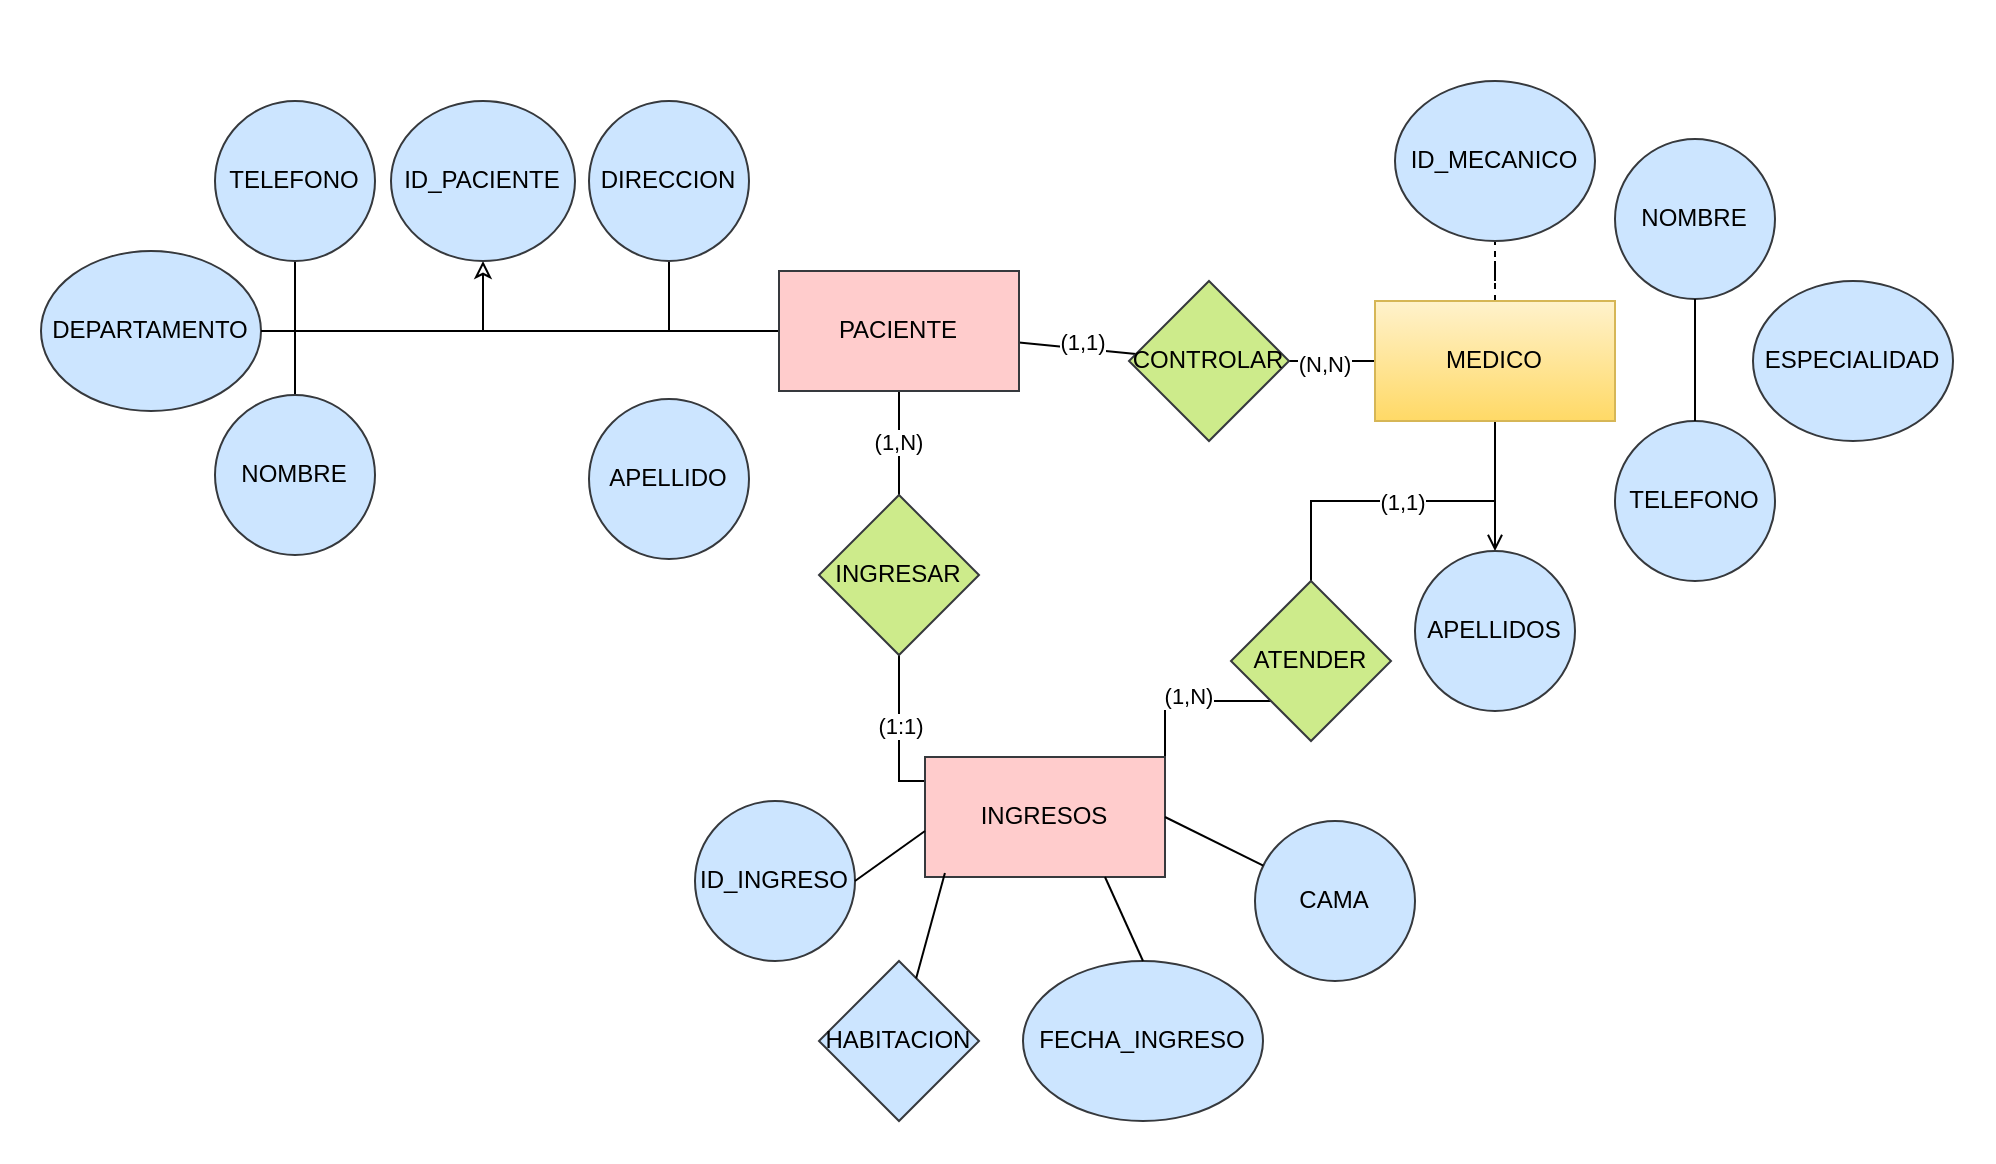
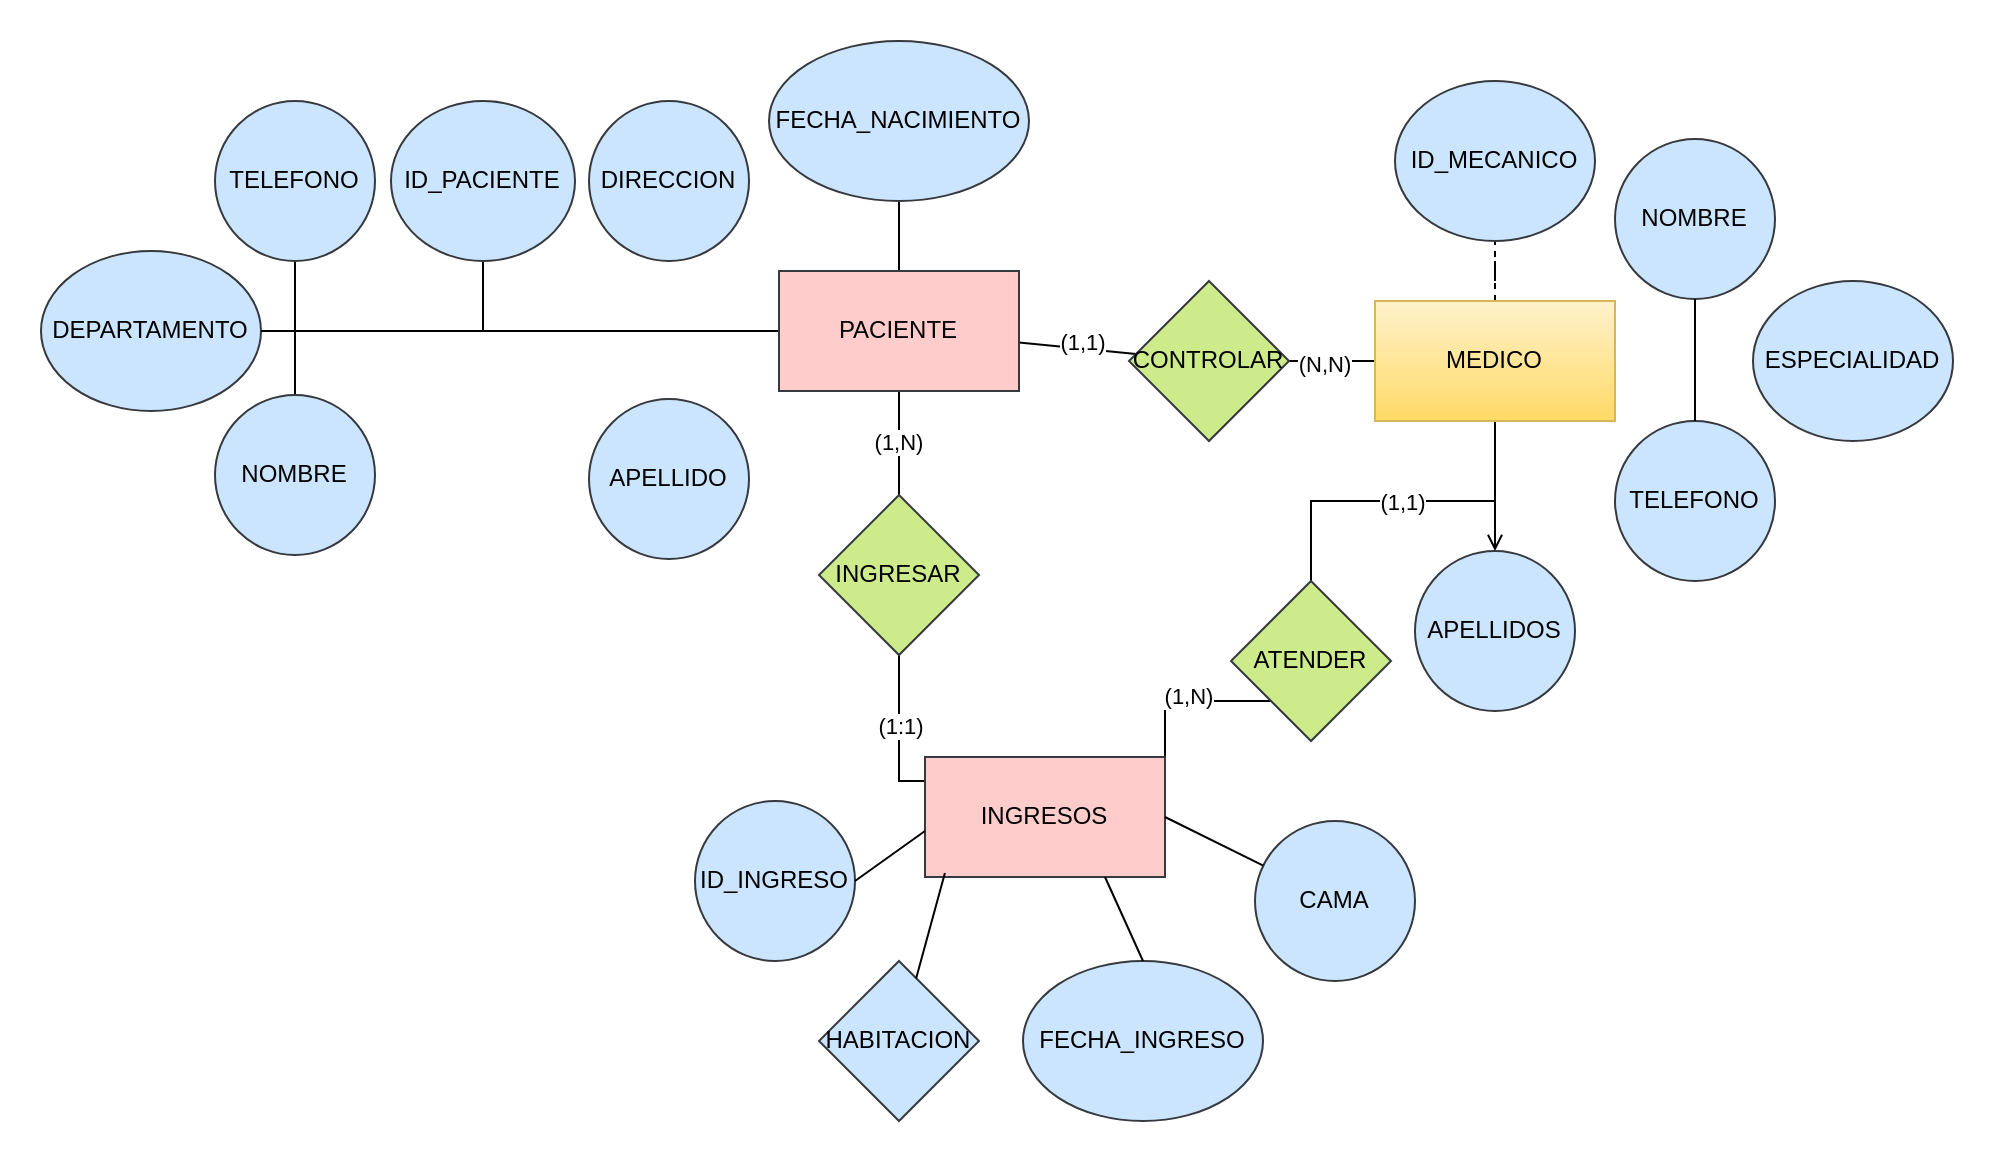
none -> (899, 121)
none -> (899, 236)
(483, 276) -> (483, 270)
(669, 294) -> none
